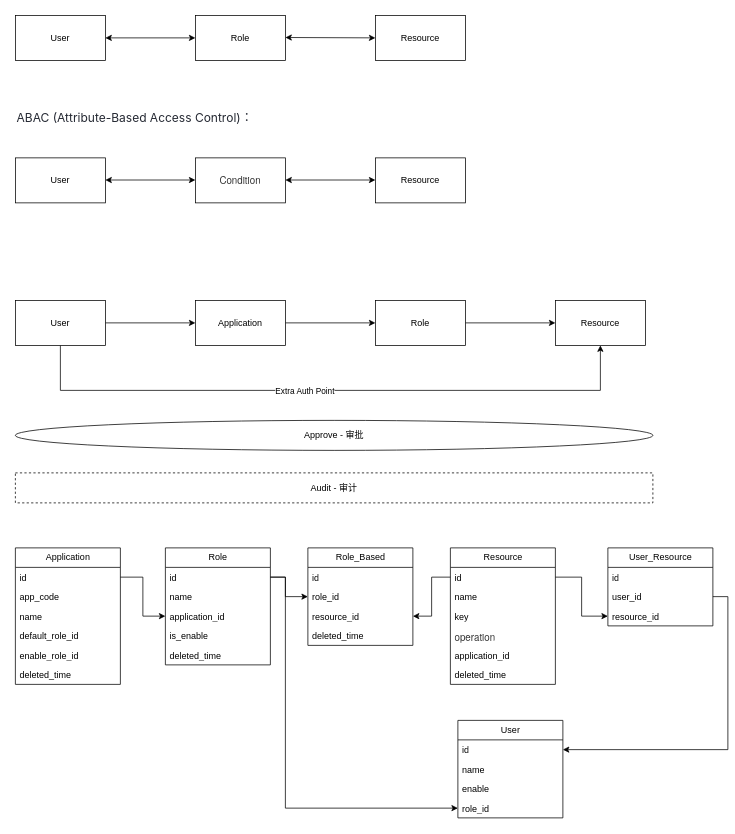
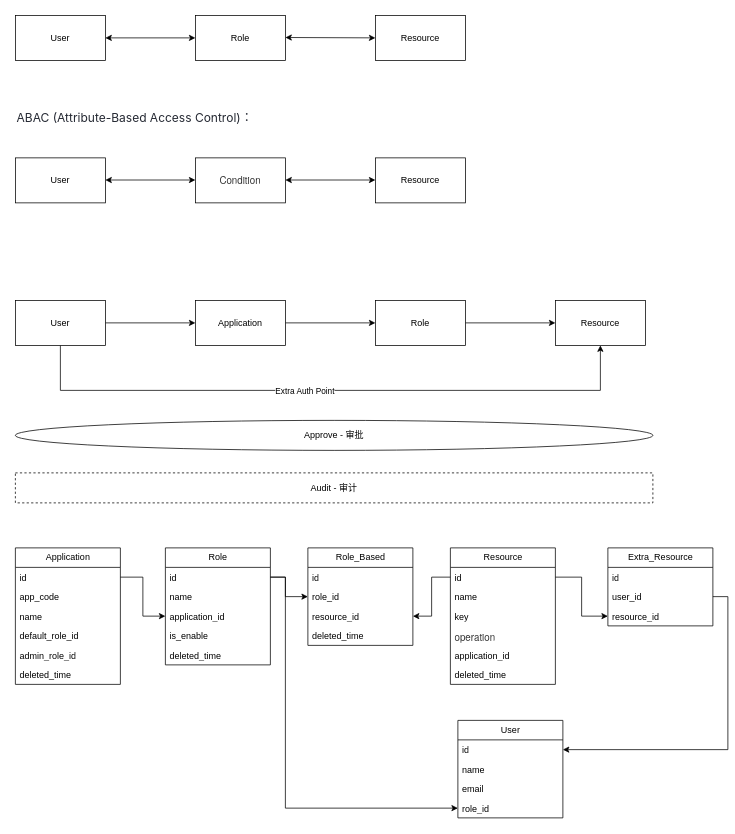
(661, 558) -> (661, 558)
(52, 656) -> (49, 656)
(476, 790) -> (473, 790)
